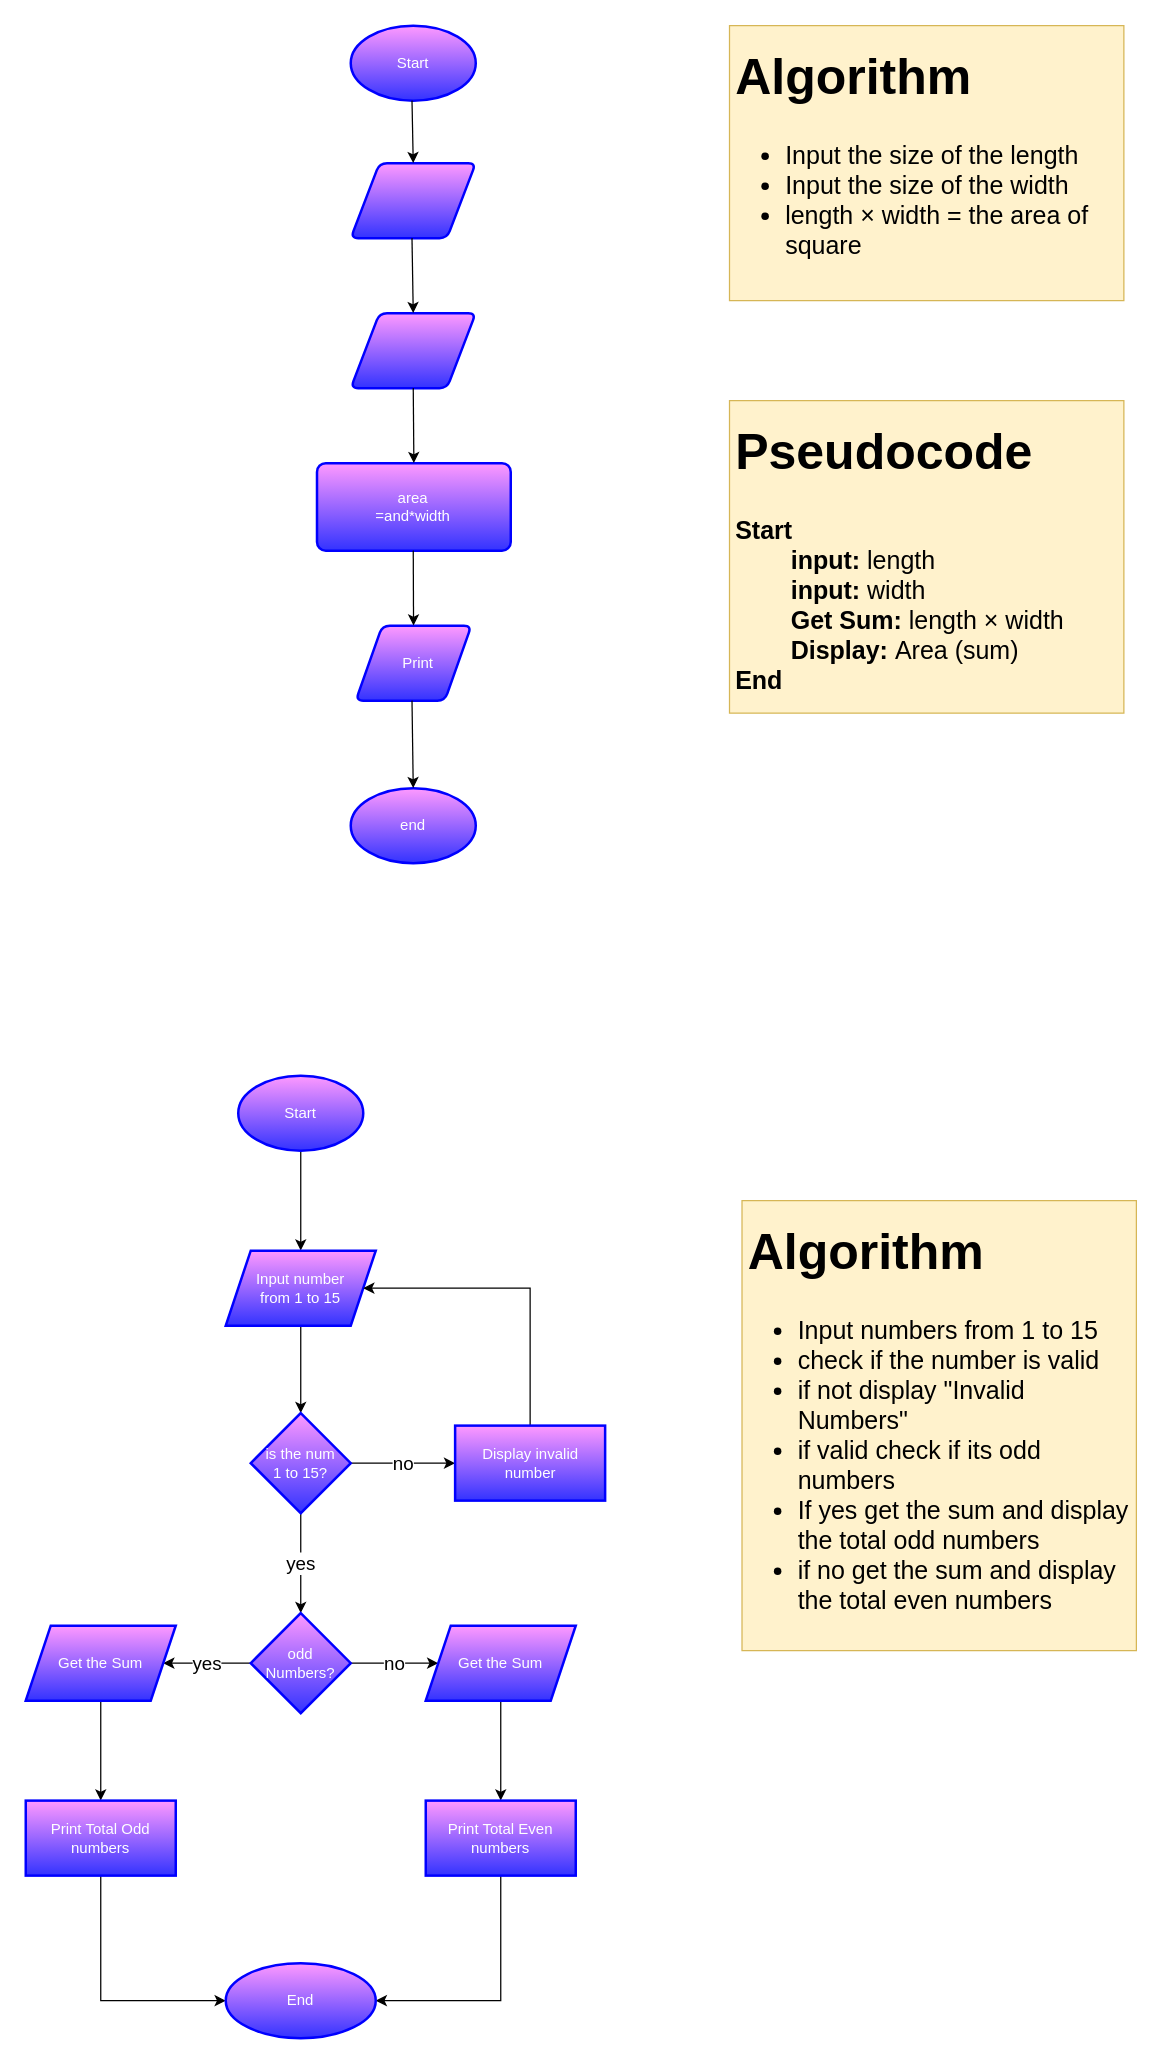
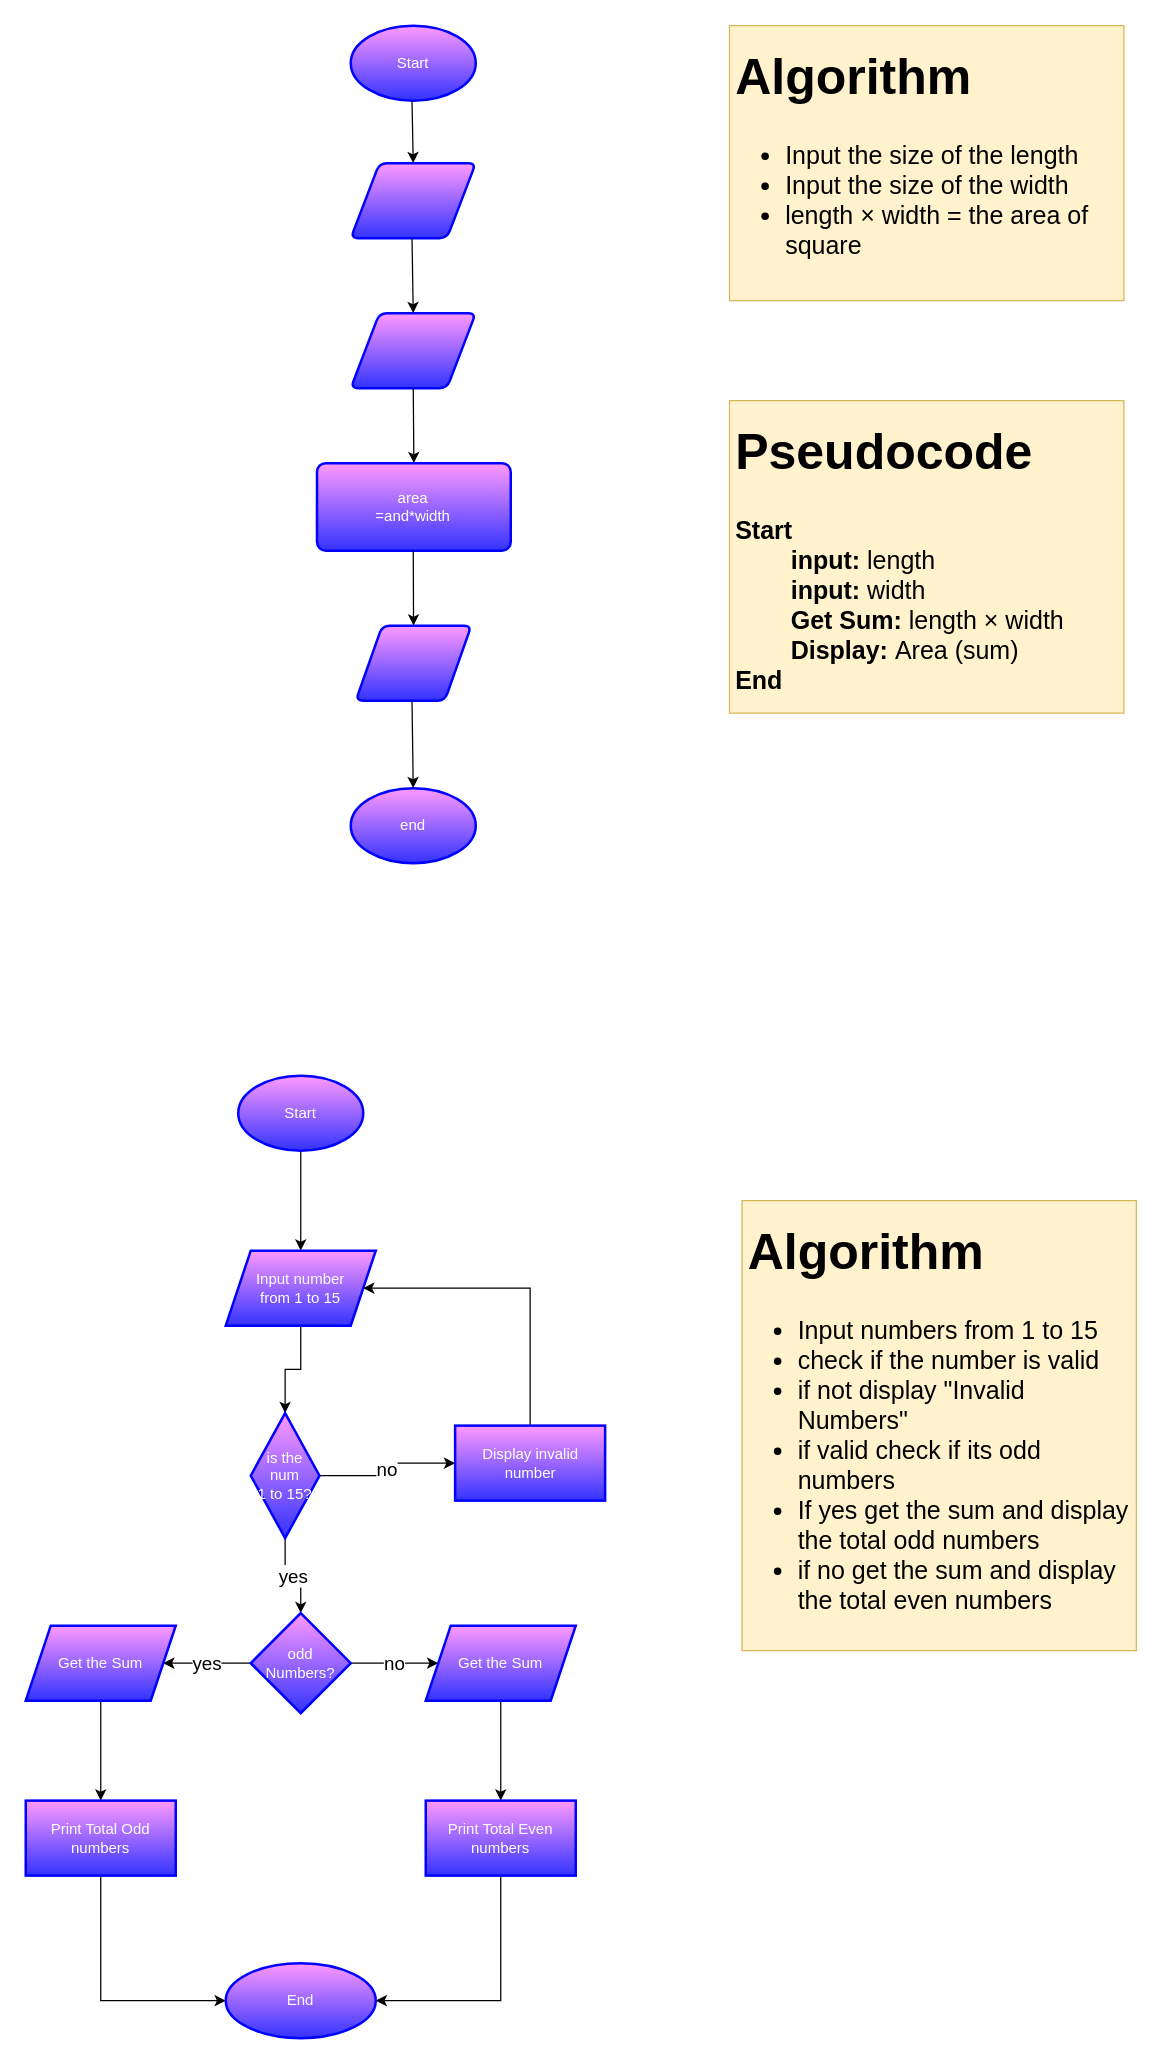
(418, 663) -> none
(301, 1463) -> (285, 1476)
